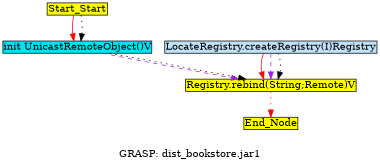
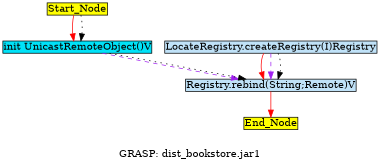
(77, 9) -> (77, 9)
(271, 85) -> (271, 85)
(271, 101) -> (271, 101)
